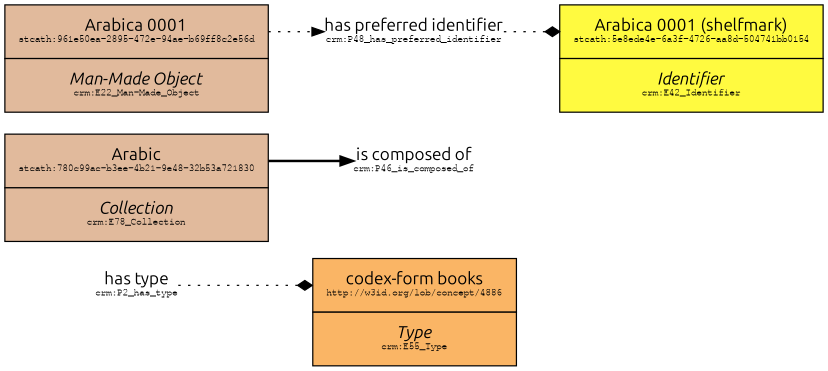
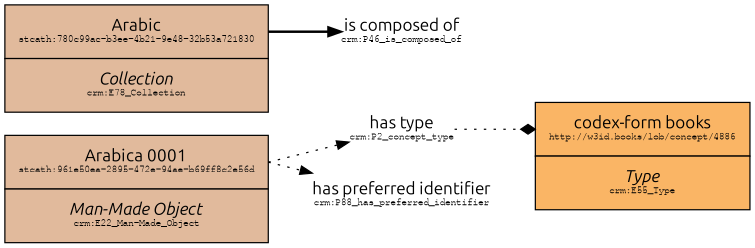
(414, 39) -> (402, 202)
(691, 59) -> none
none -> (303, 154)
(137, 293) -> (402, 137)
(415, 293) -> (643, 137)
